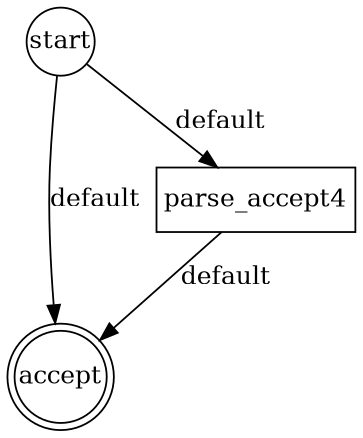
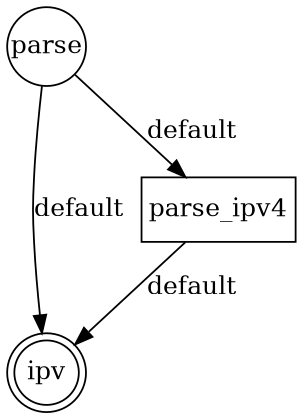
(61, 42) -> (47, 47)
(256, 200) -> (219, 210)
(61, 377) -> (47, 373)
